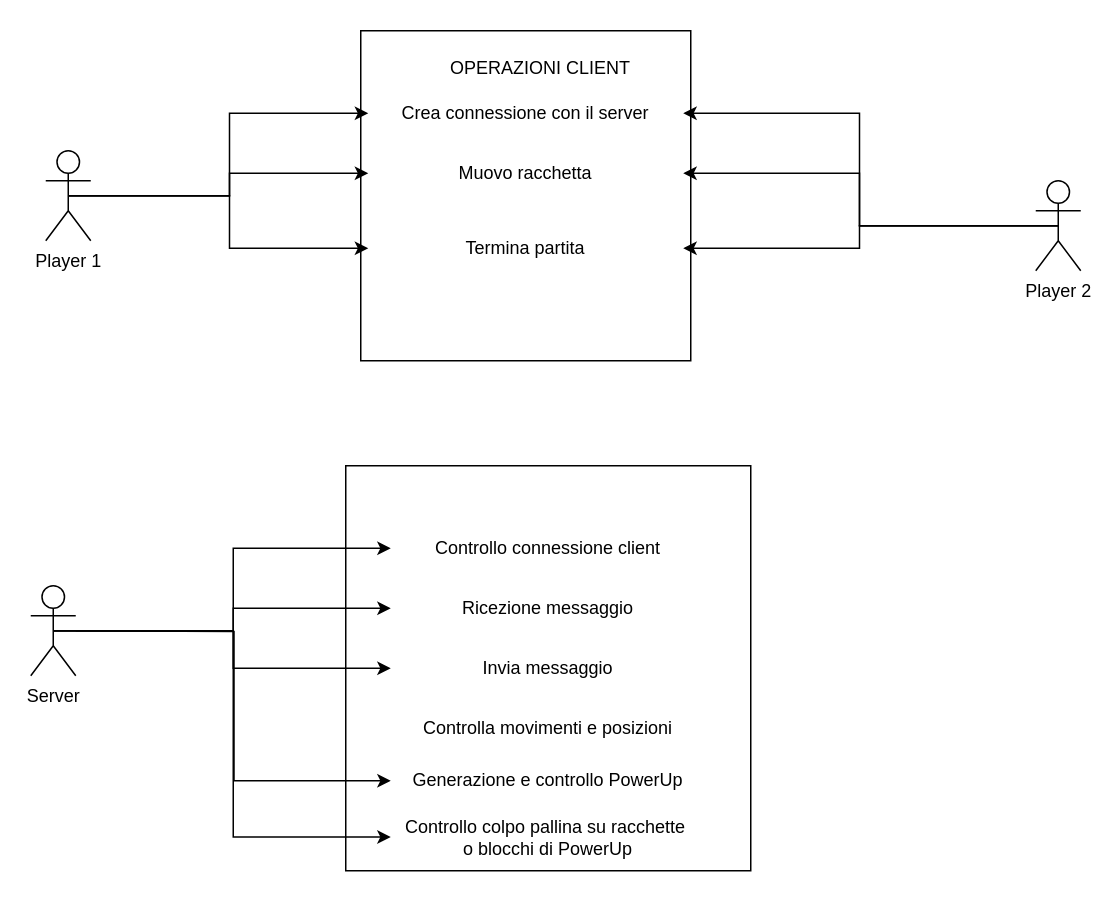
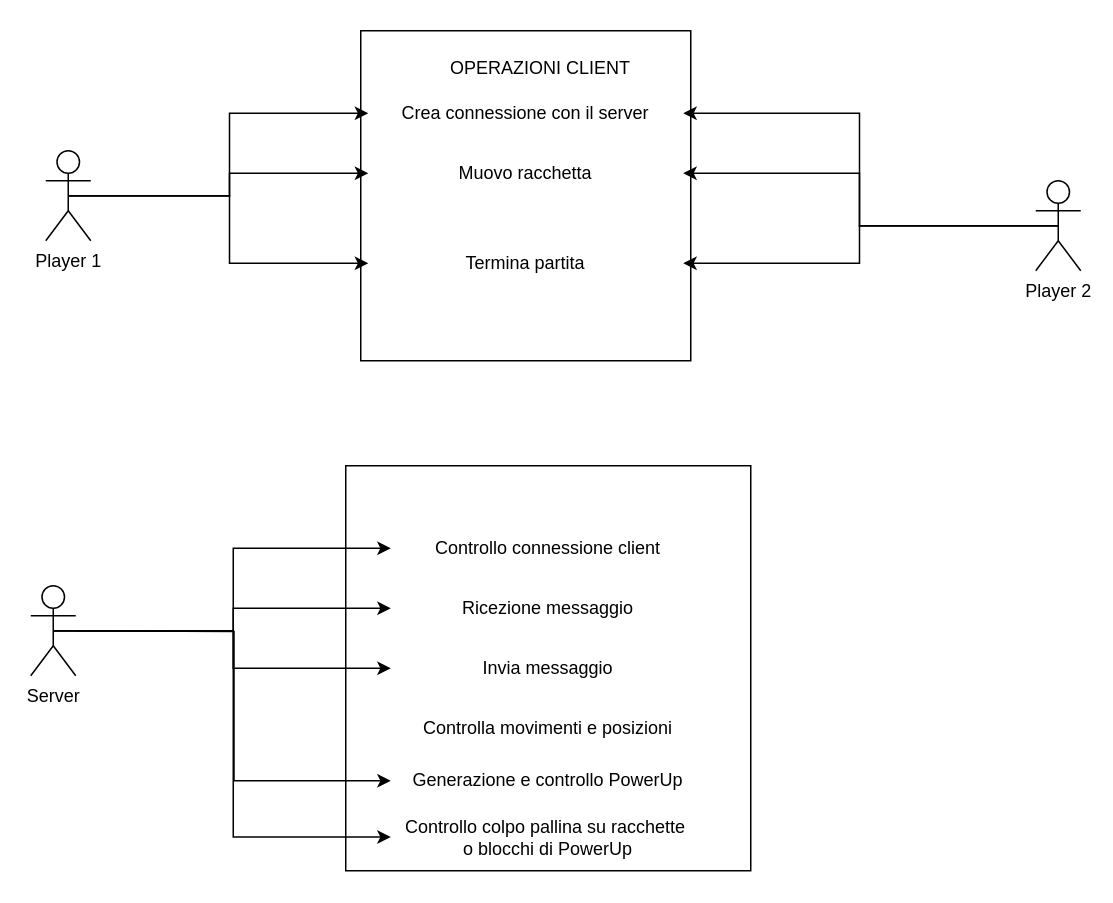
(526, 248) -> (526, 263)
